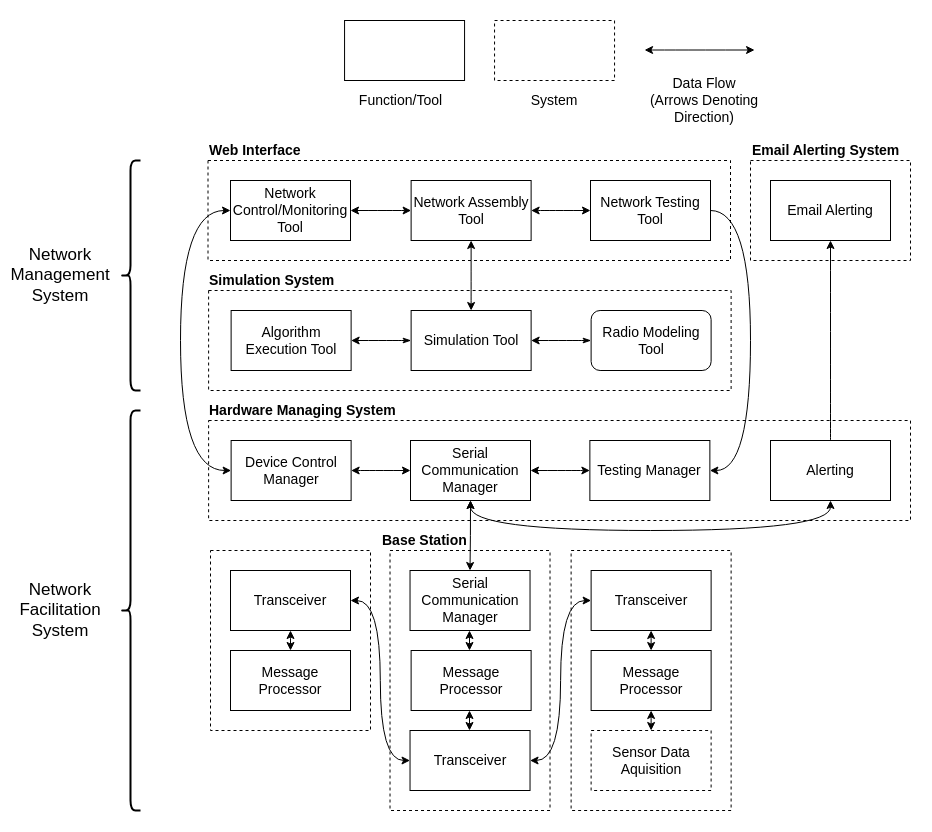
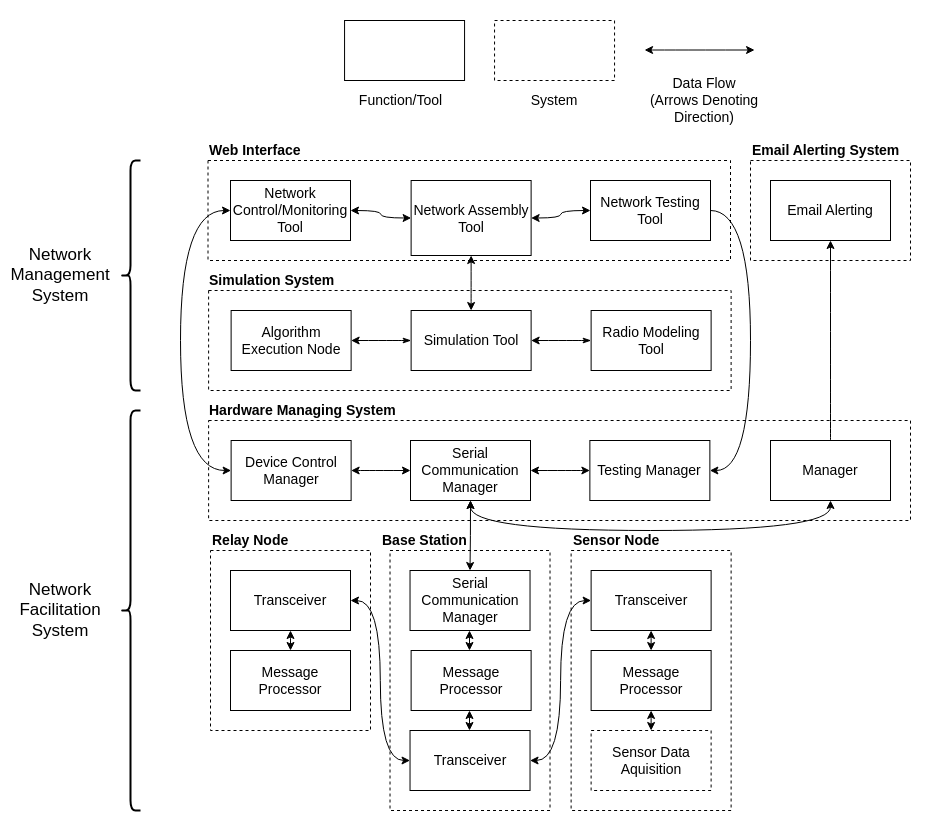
(471, 211) -> (471, 218)
(292, 341) -> (292, 341)
(651, 341) -> (651, 341)
(831, 471) -> (831, 471)
none -> (258, 541)
none -> (618, 541)
